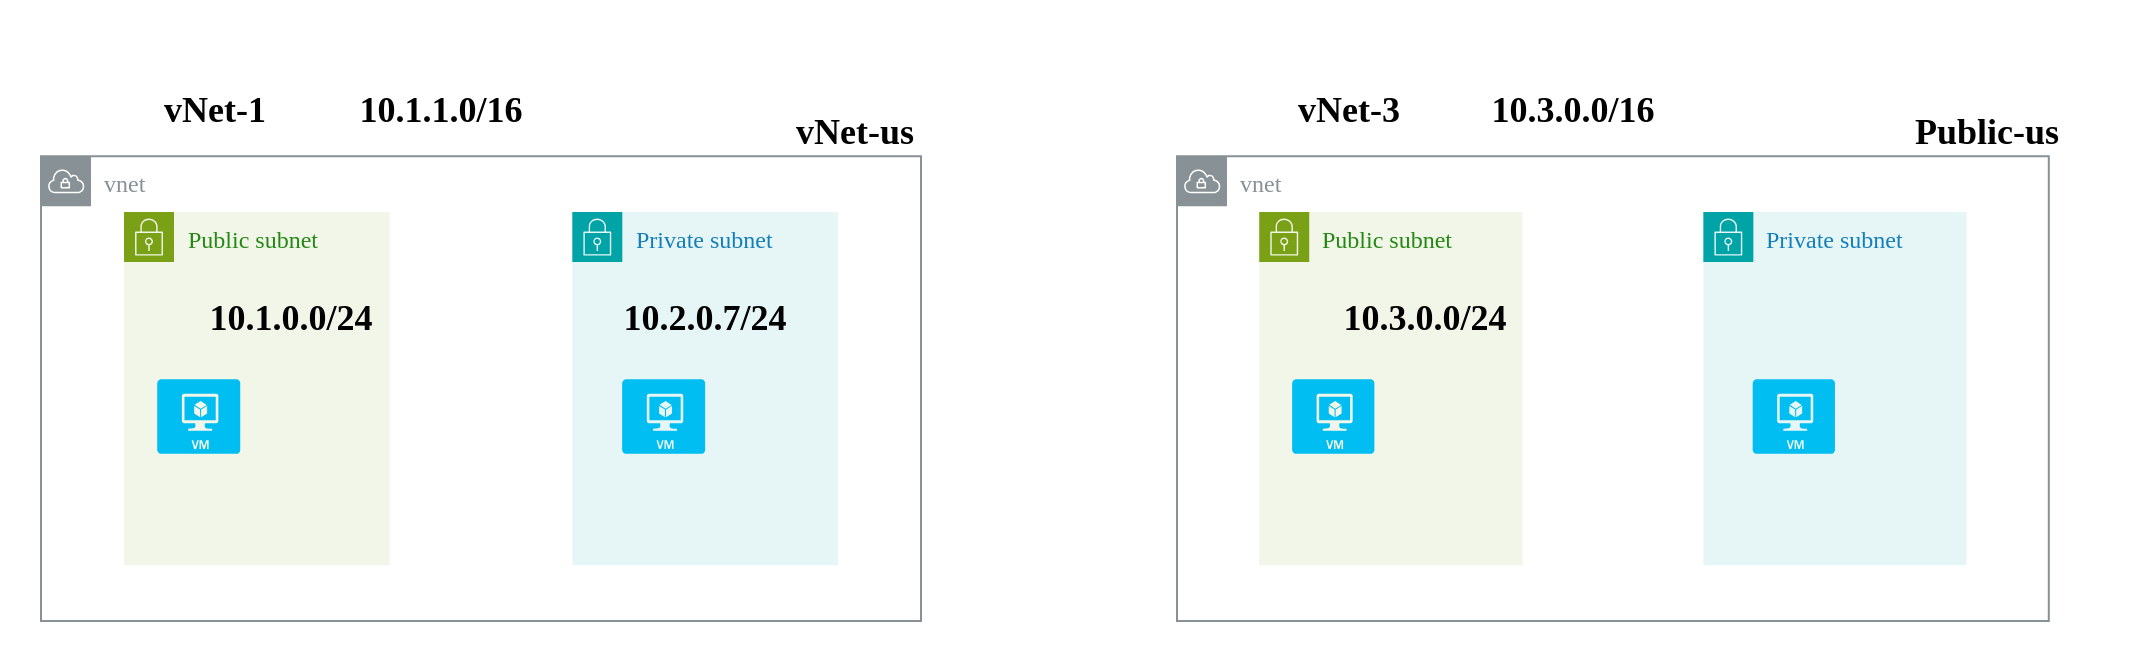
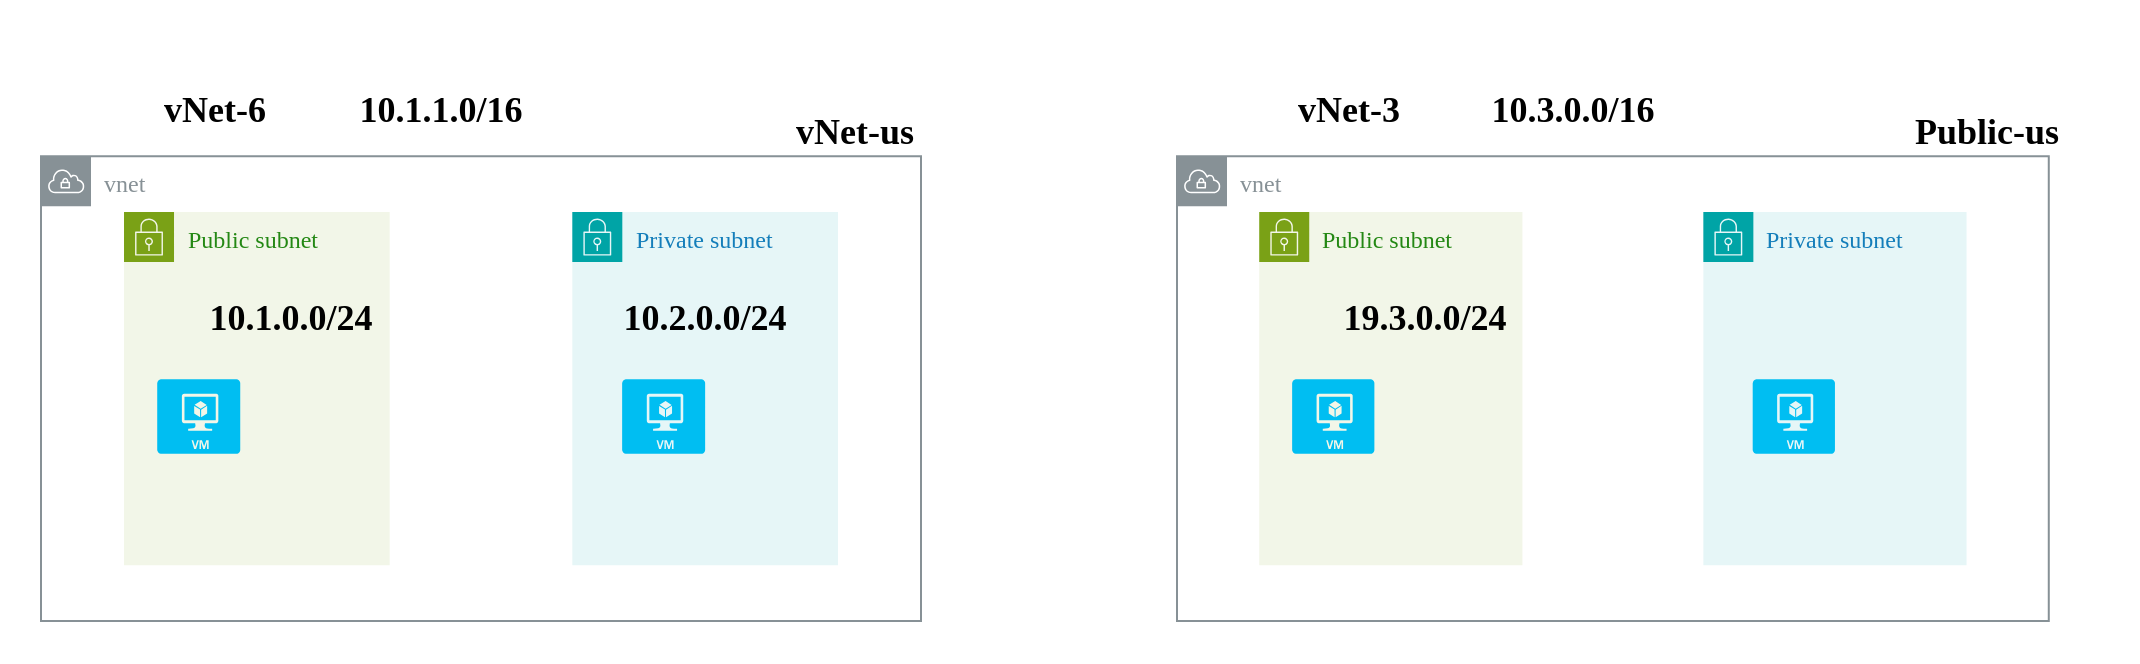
(216, 111) -> (216, 111)
(706, 319) -> (706, 319)
(1426, 319) -> (1426, 319)
